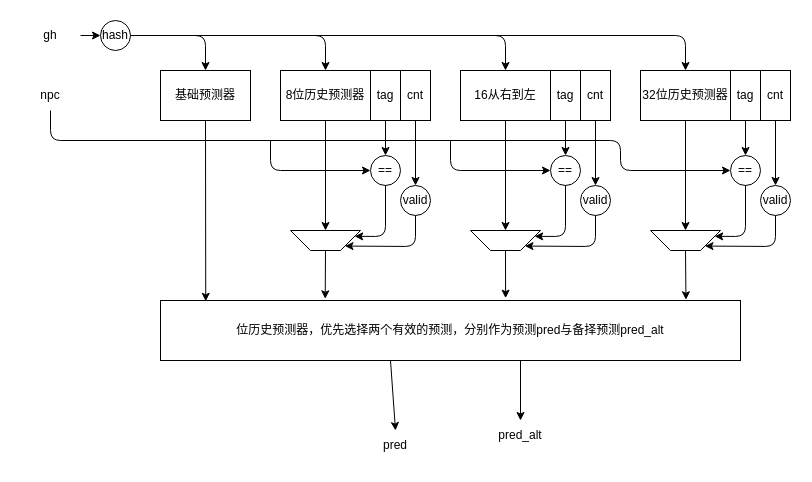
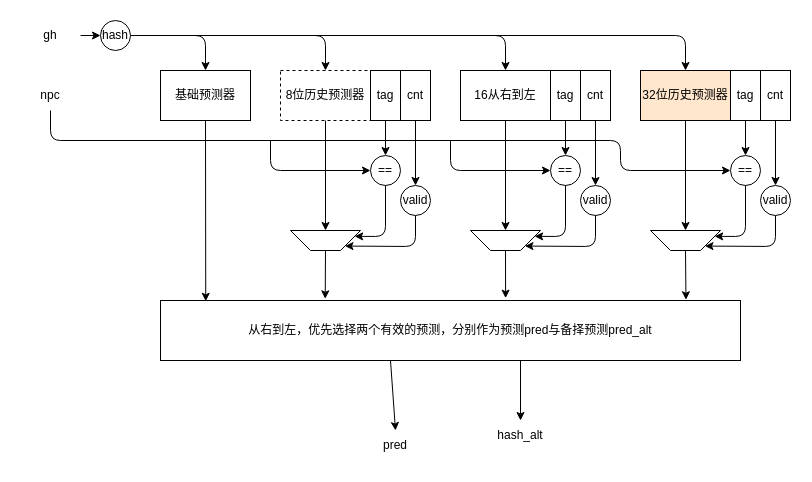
(326, 96) -> (326, 96)
(686, 96) -> (686, 96)
(451, 331) -> (451, 331)
(521, 436) -> (521, 436)
